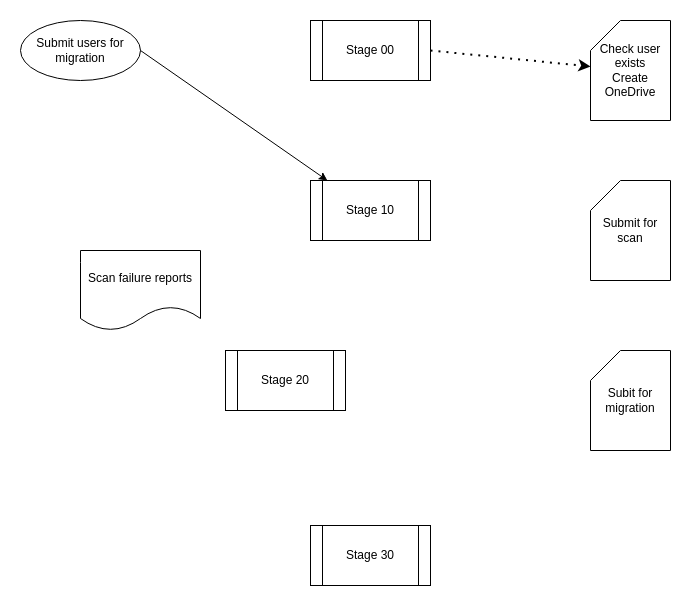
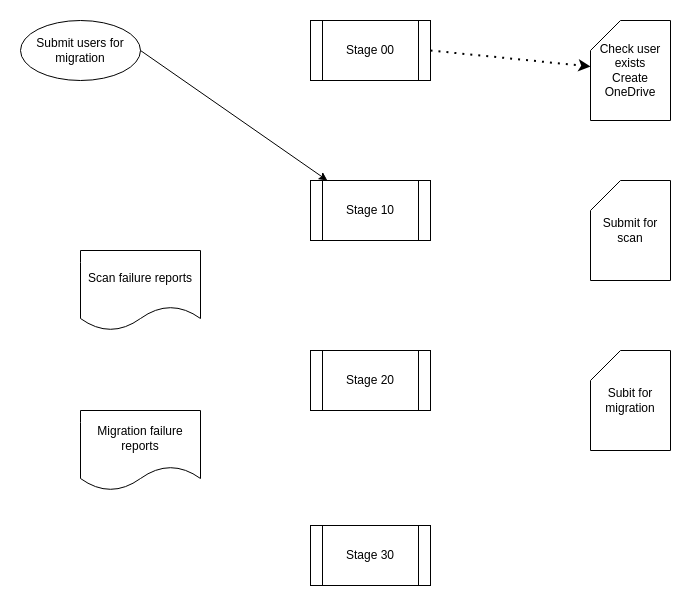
(286, 381) -> (371, 381)
none -> (141, 451)
